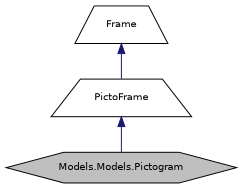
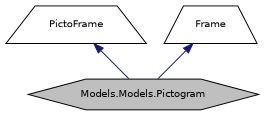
(121, 66) -> (172, 65)
